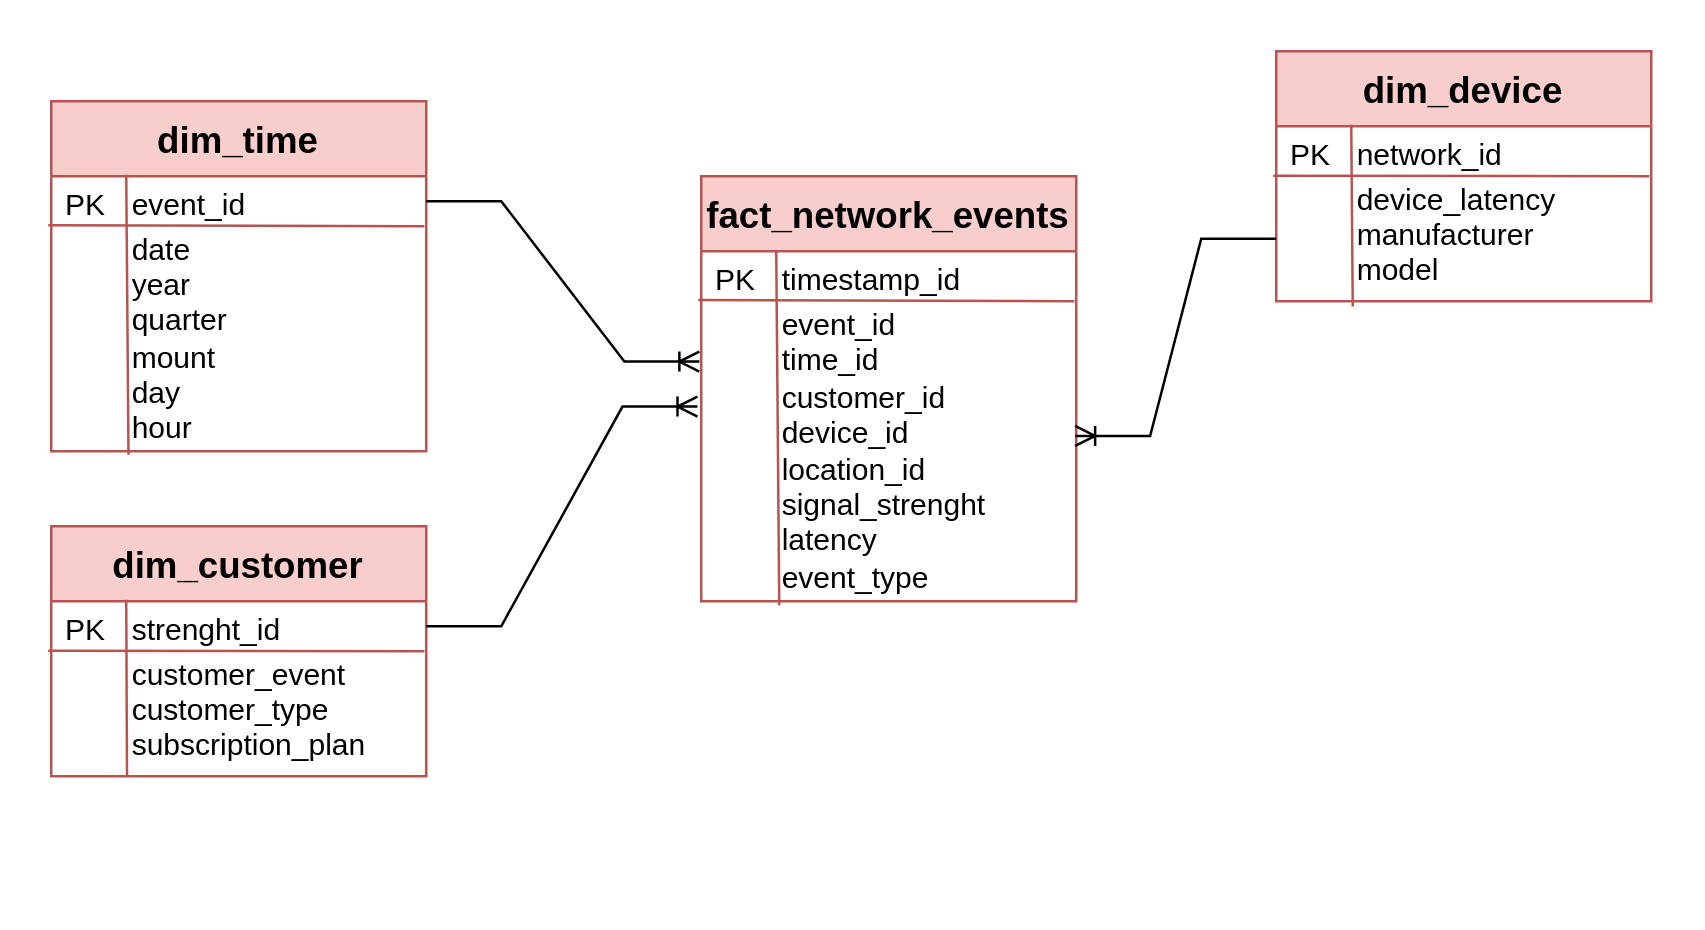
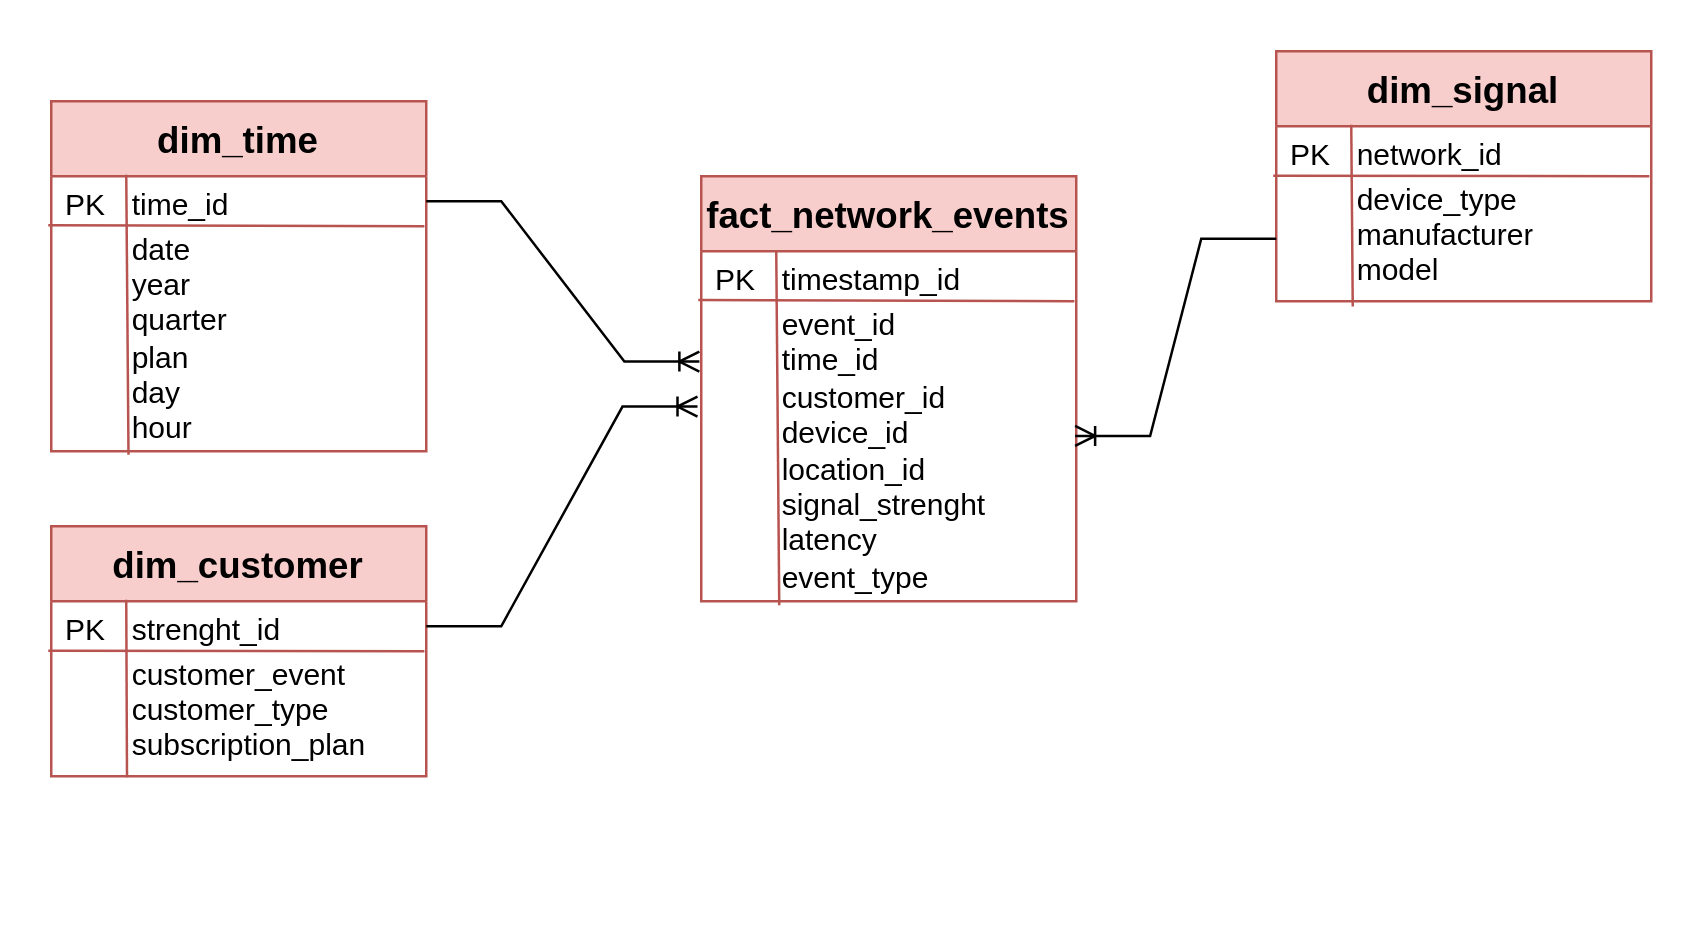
(1464, 89) -> (1464, 89)
(155, 201) -> (142, 201)
(1401, 239) -> (1392, 239)
(125, 339) -> (125, 339)
